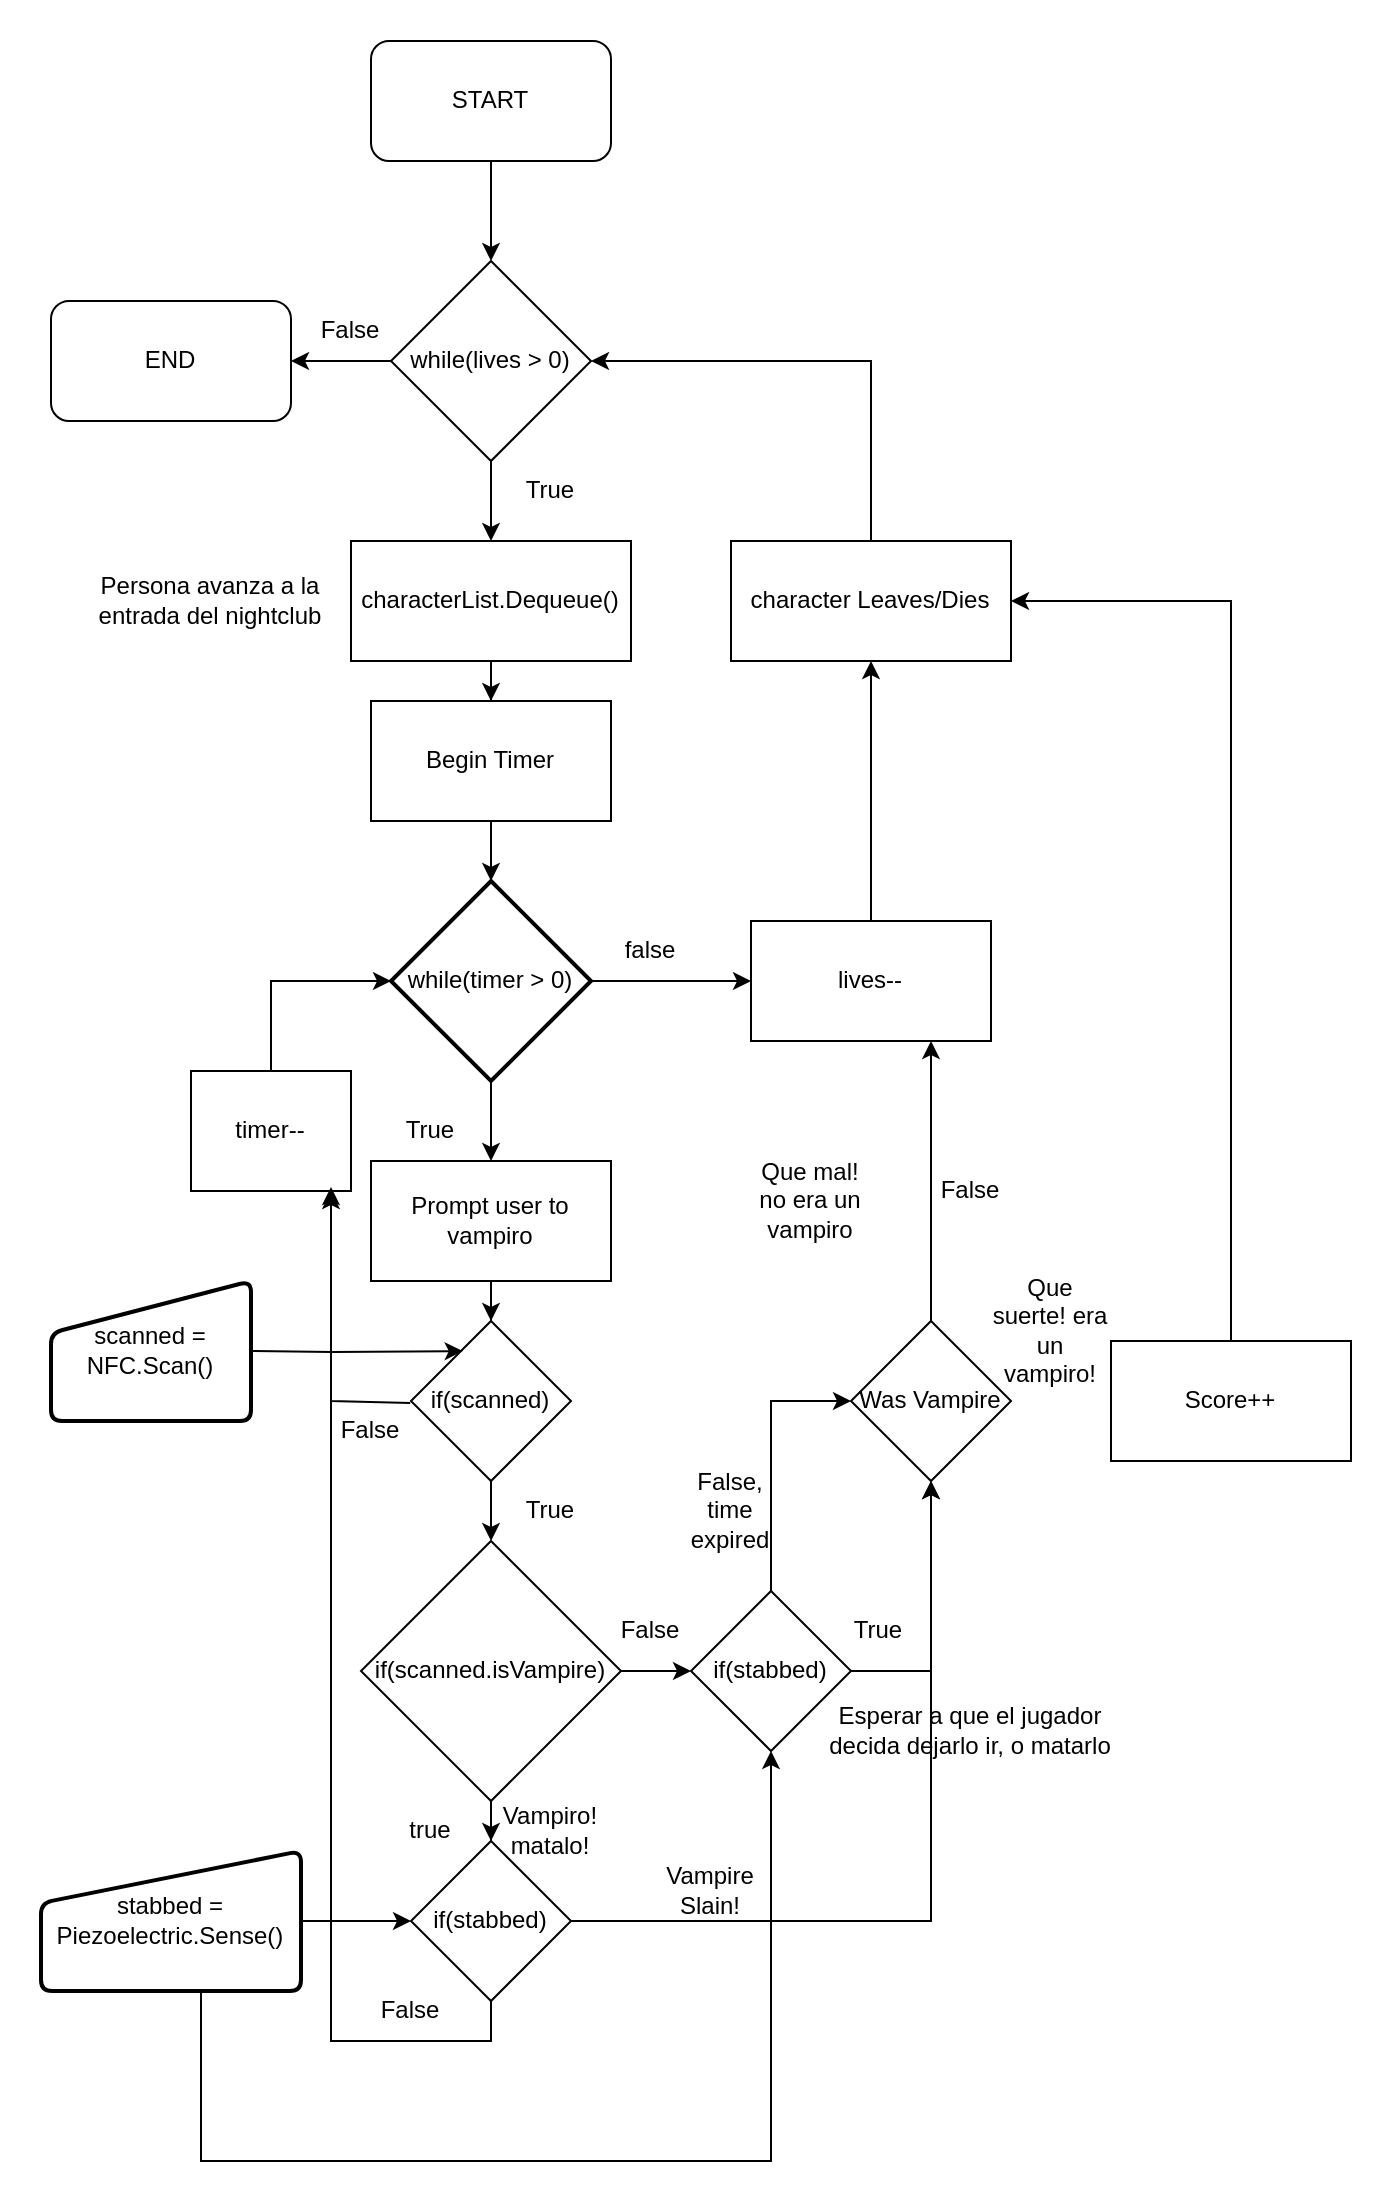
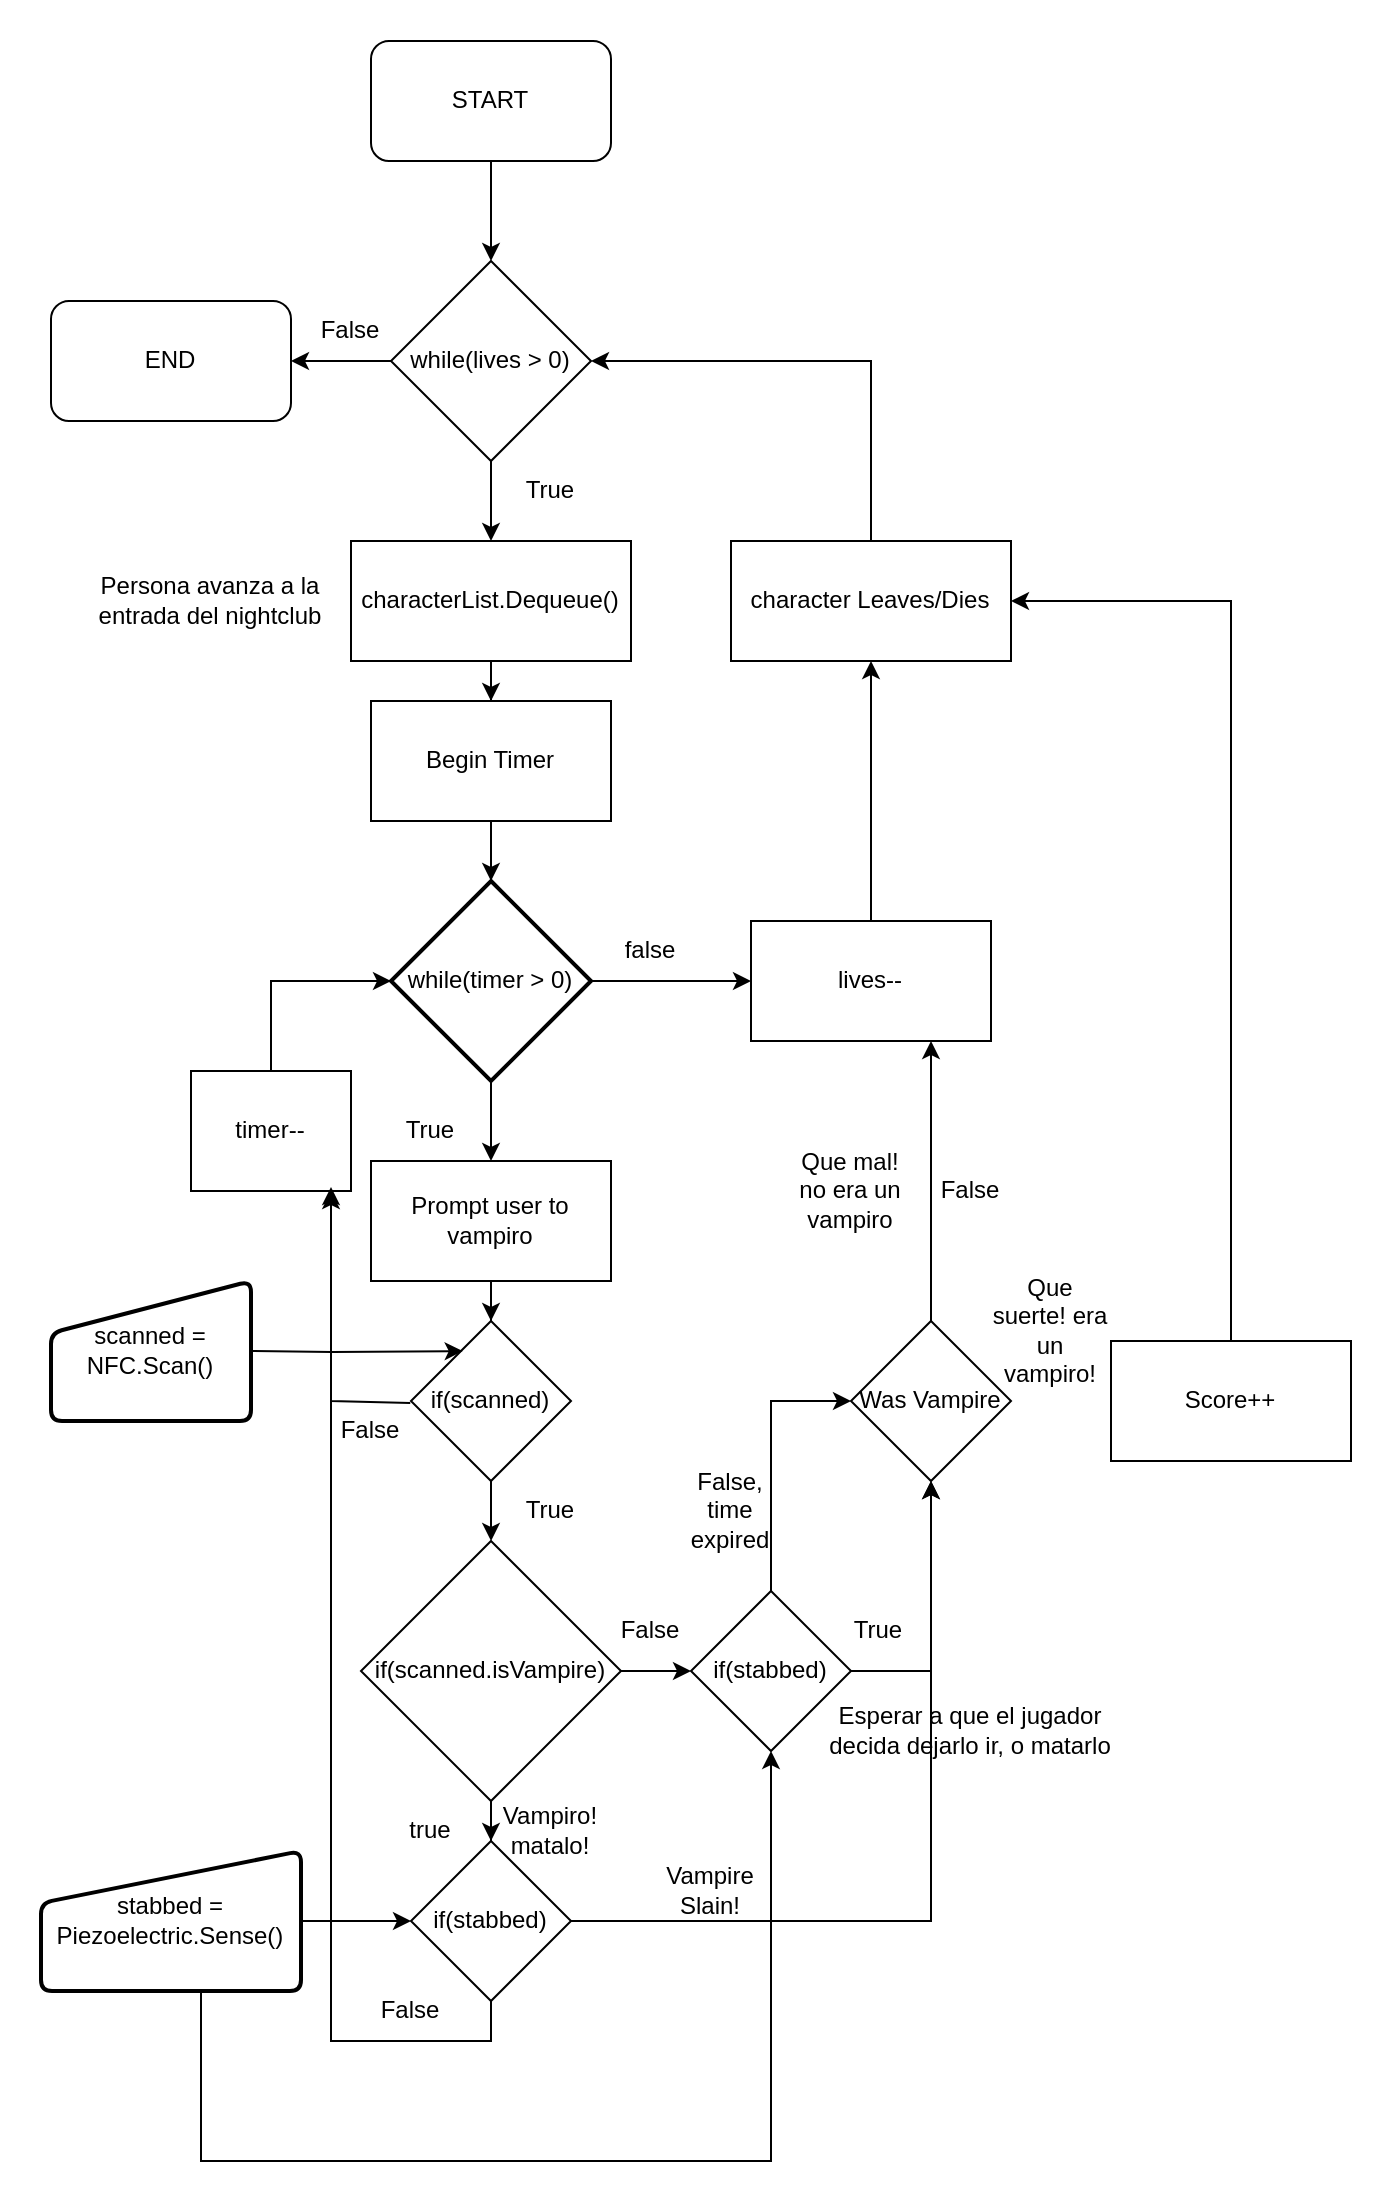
(811, 1201) -> (851, 1191)
